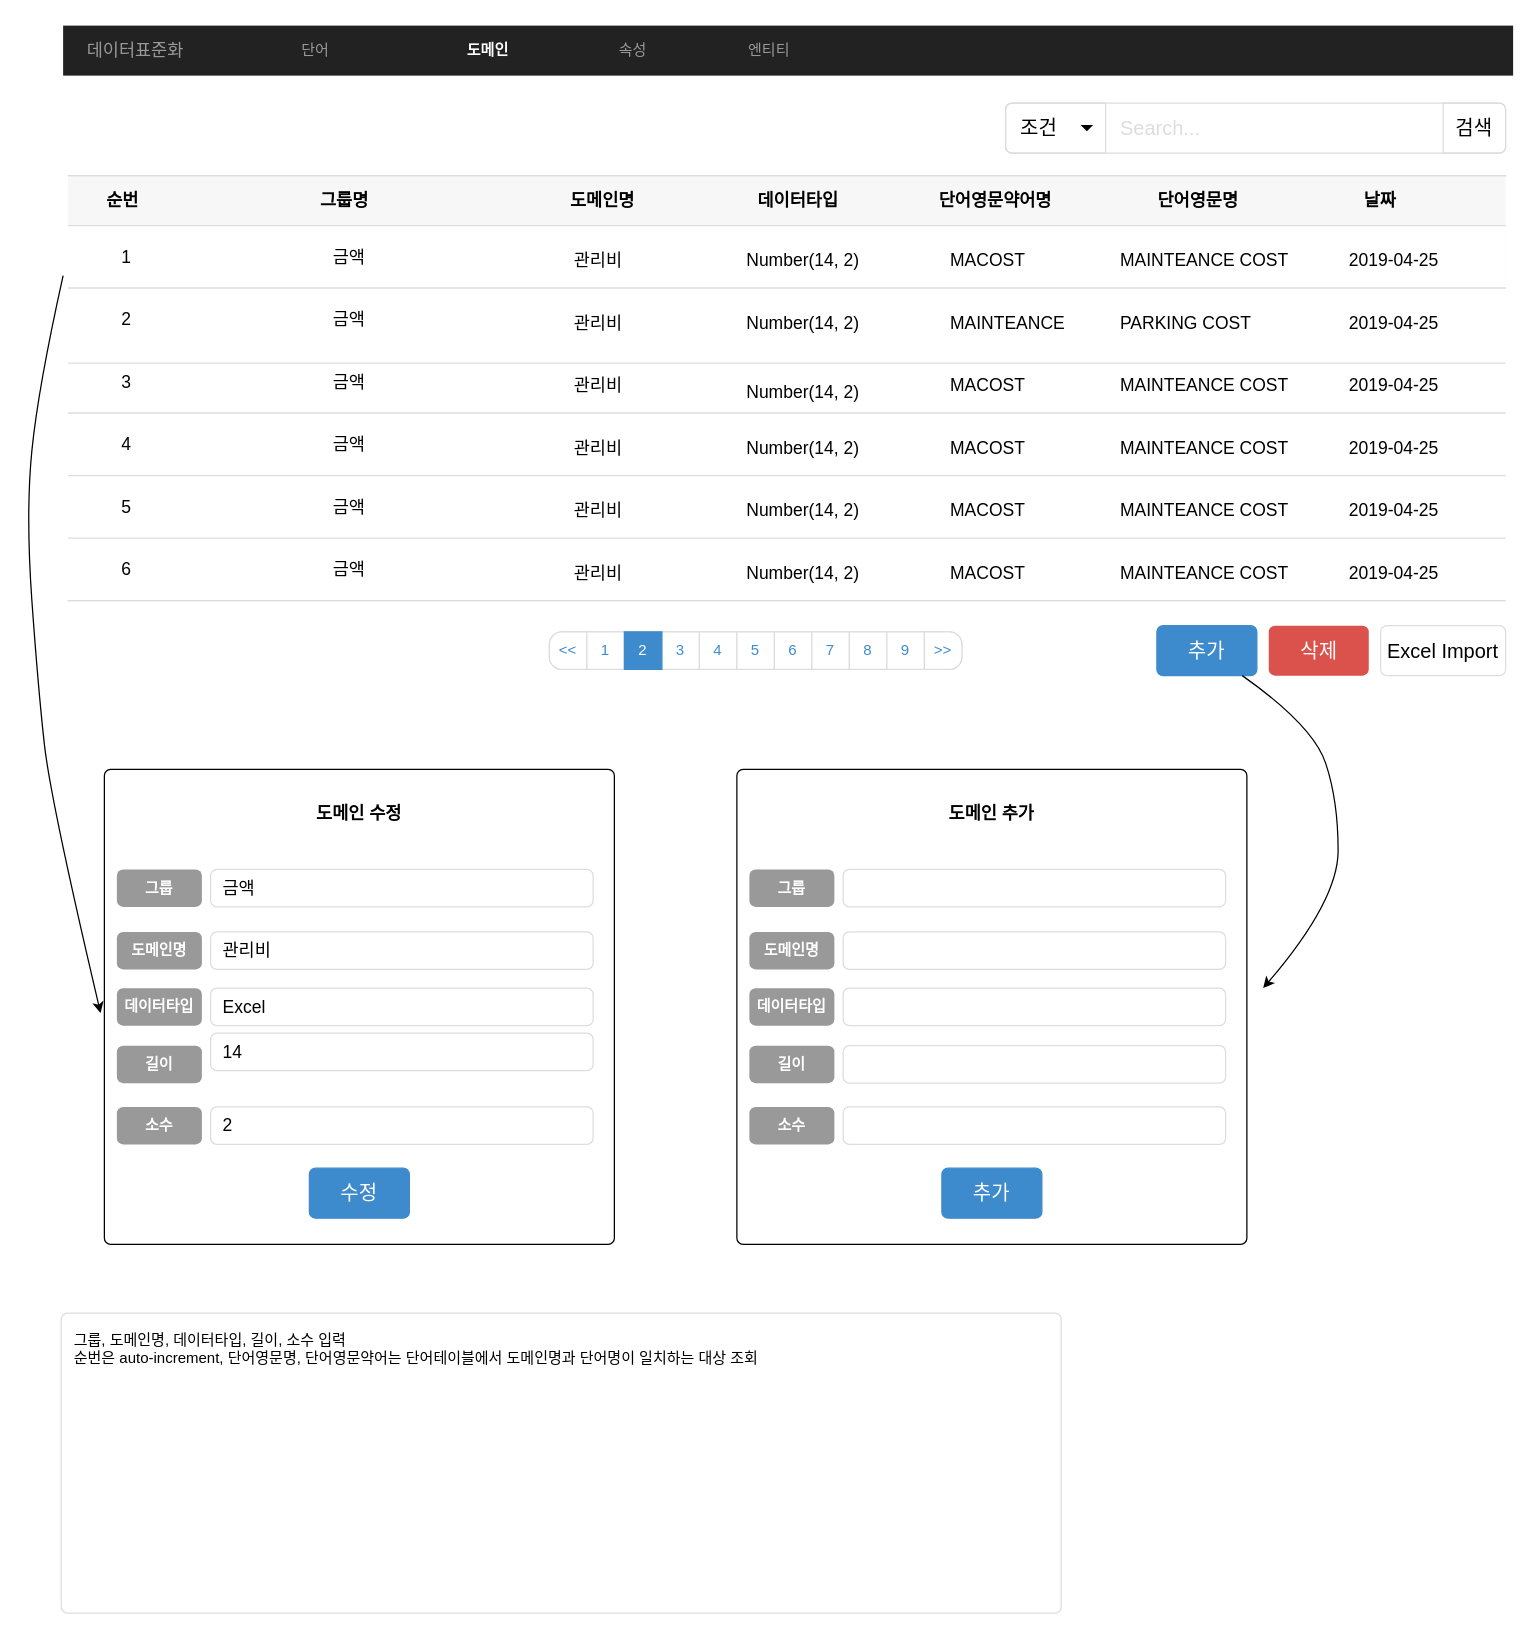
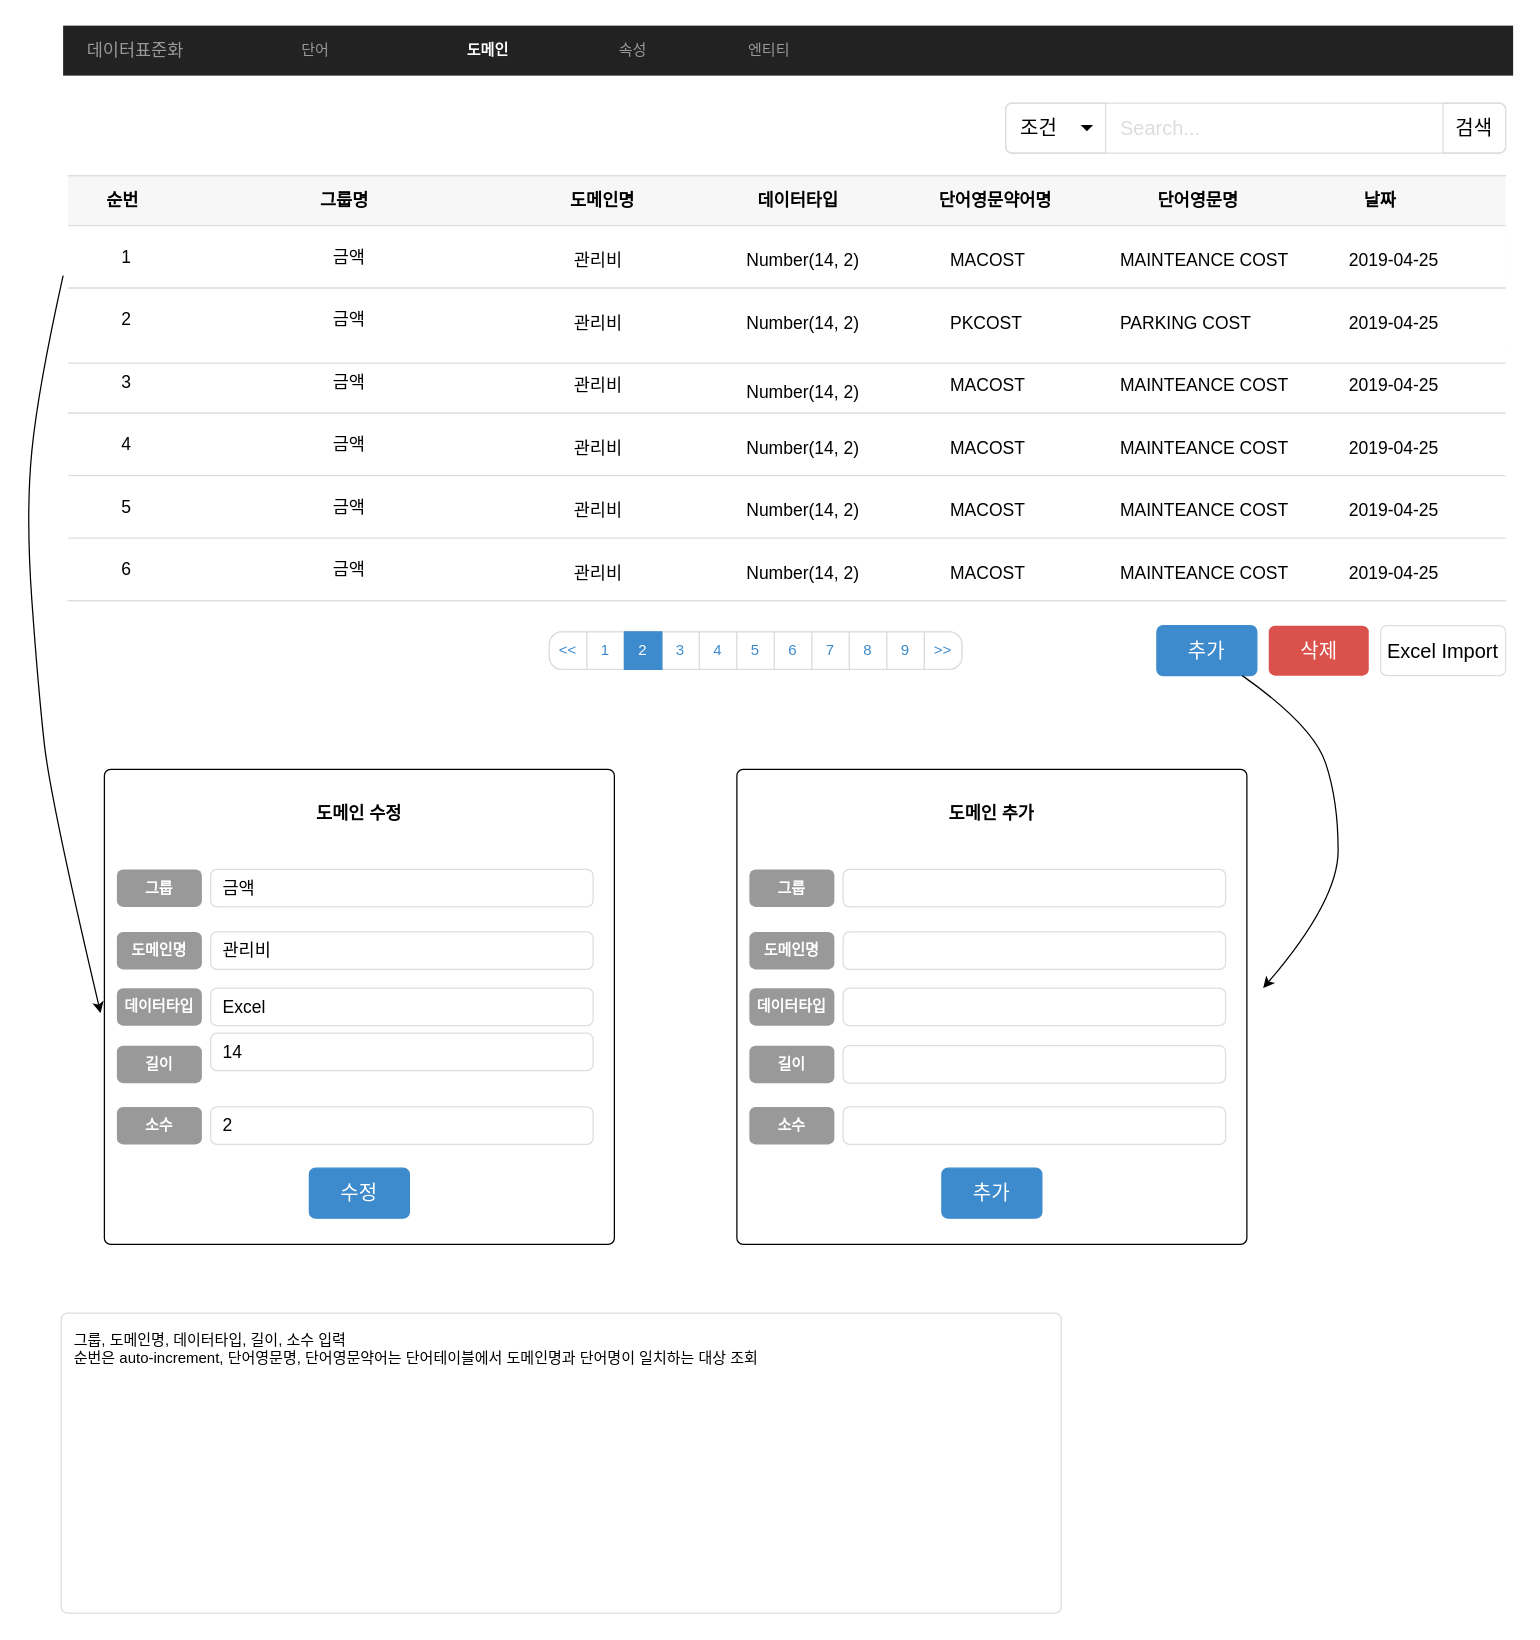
(1000, 313) -> (980, 313)
